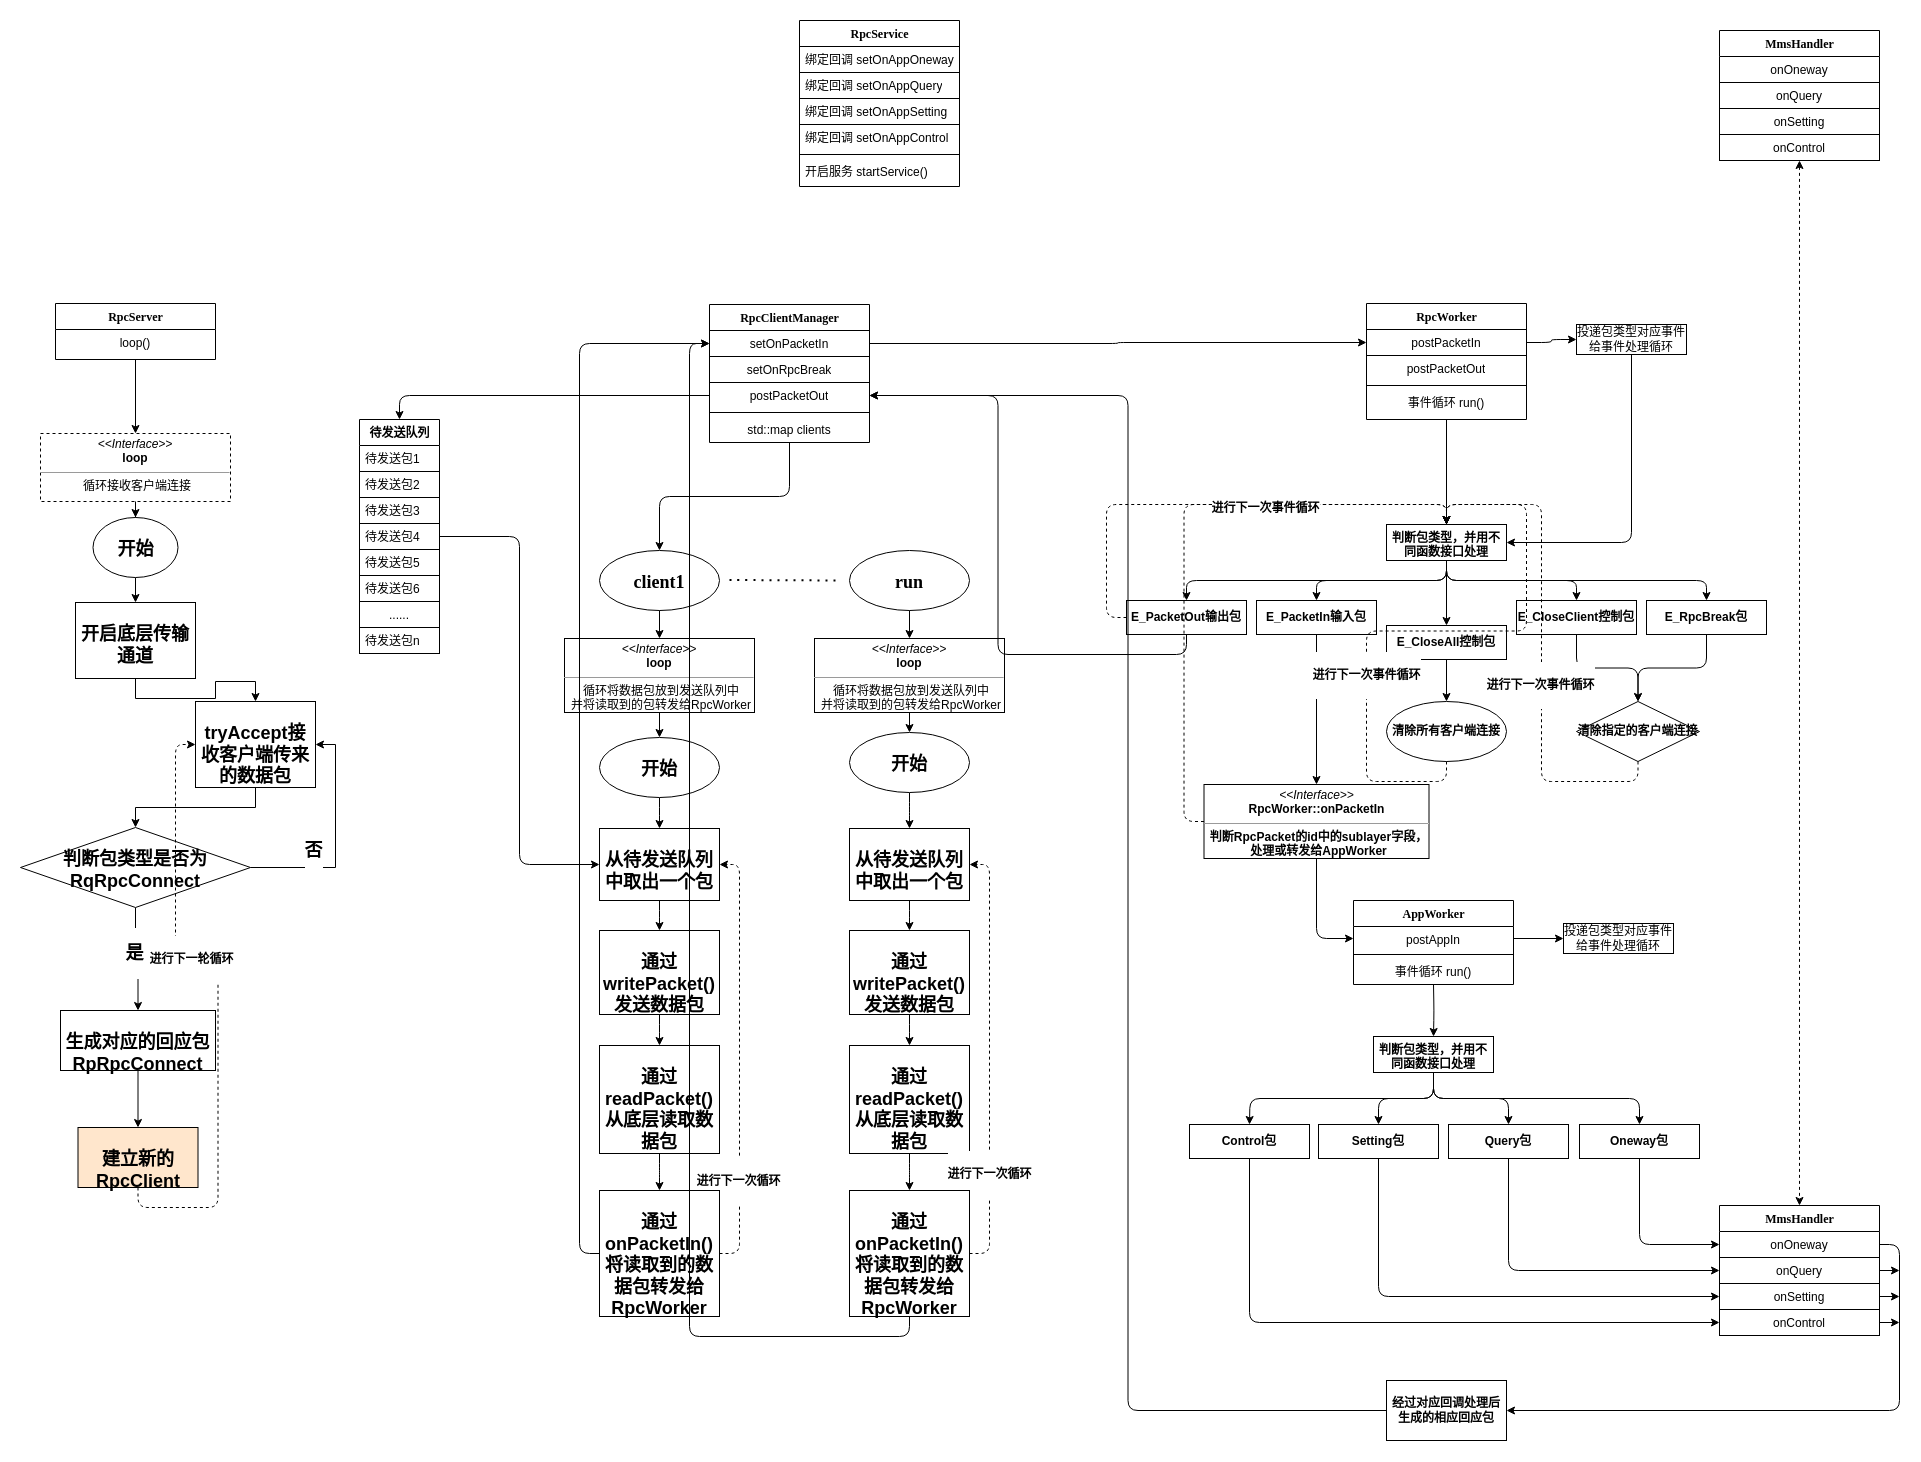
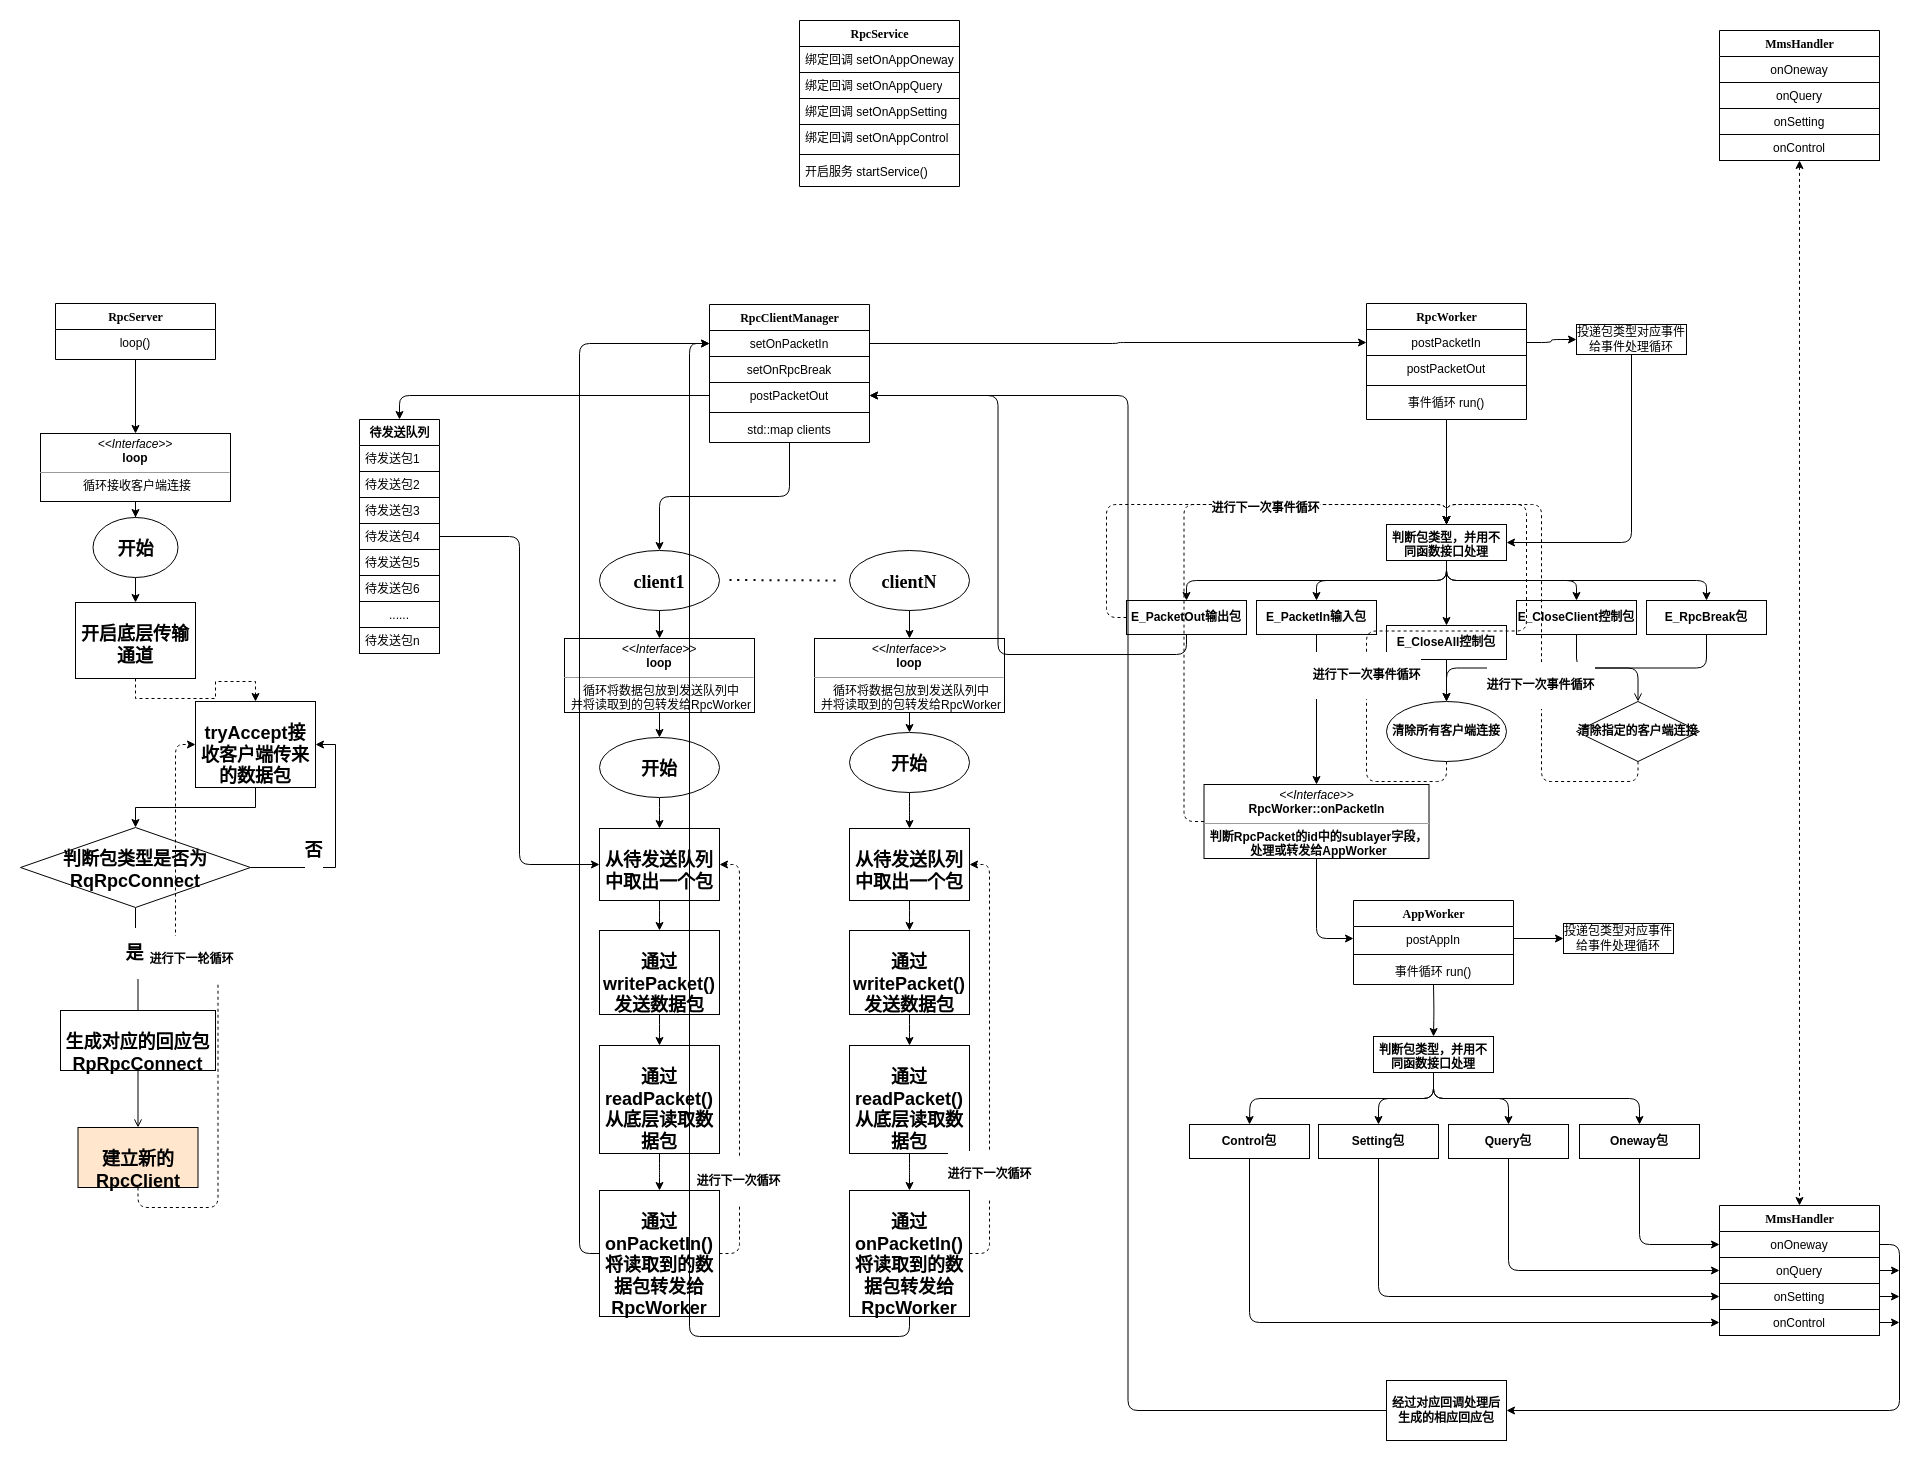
(136, 468) -> (136, 468)
(910, 565) -> (910, 565)
(1642, 670) -> (1470, 668)
(201, 699) -> (201, 699)
(138, 1002) -> (138, 1004)
(138, 1119) -> (138, 1120)
